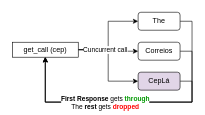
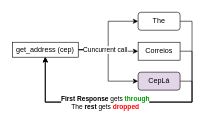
(45, 50) -> (45, 50)
(159, 51) -> (159, 51)
